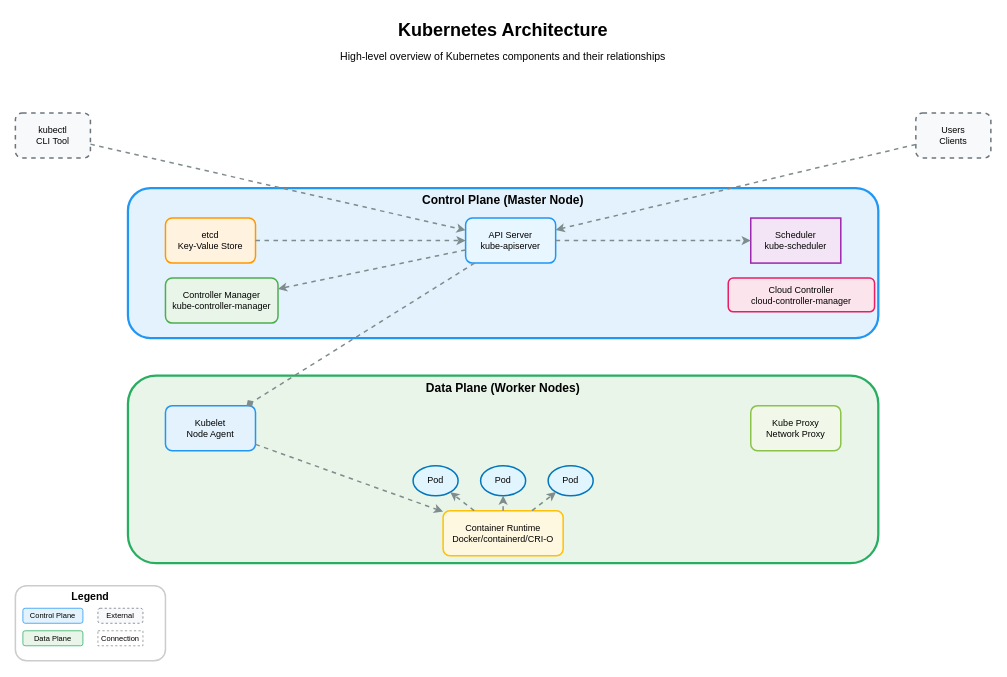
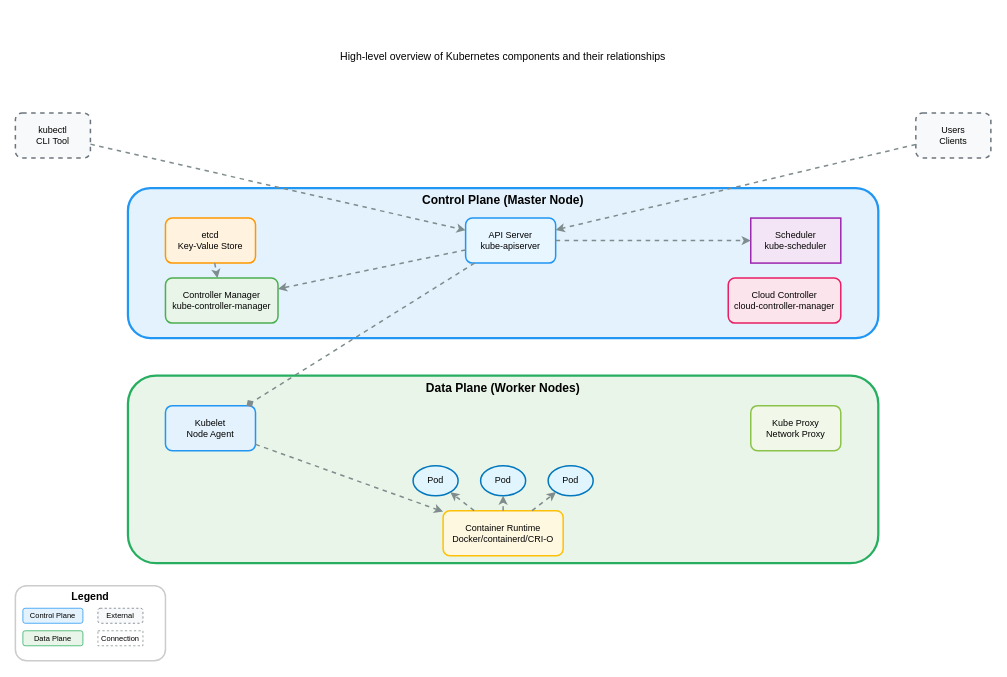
(503, 30) -> none
(357, 240) -> (215, 267)
(801, 295) -> (784, 300)
